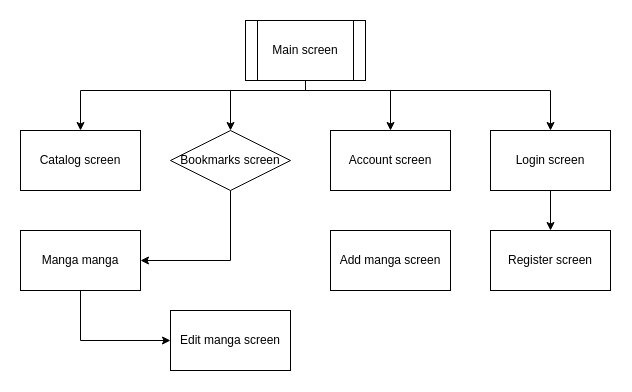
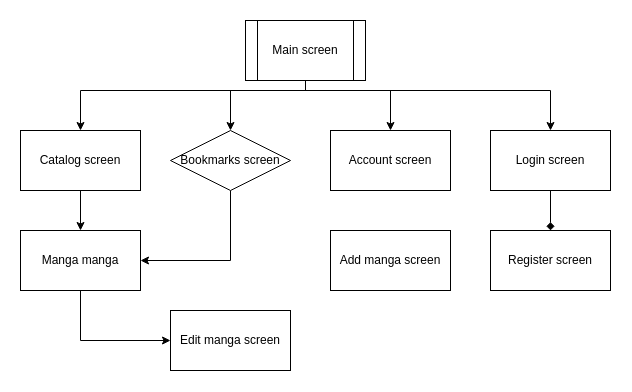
none -> (81, 207)
(551, 222) -> (551, 222)
